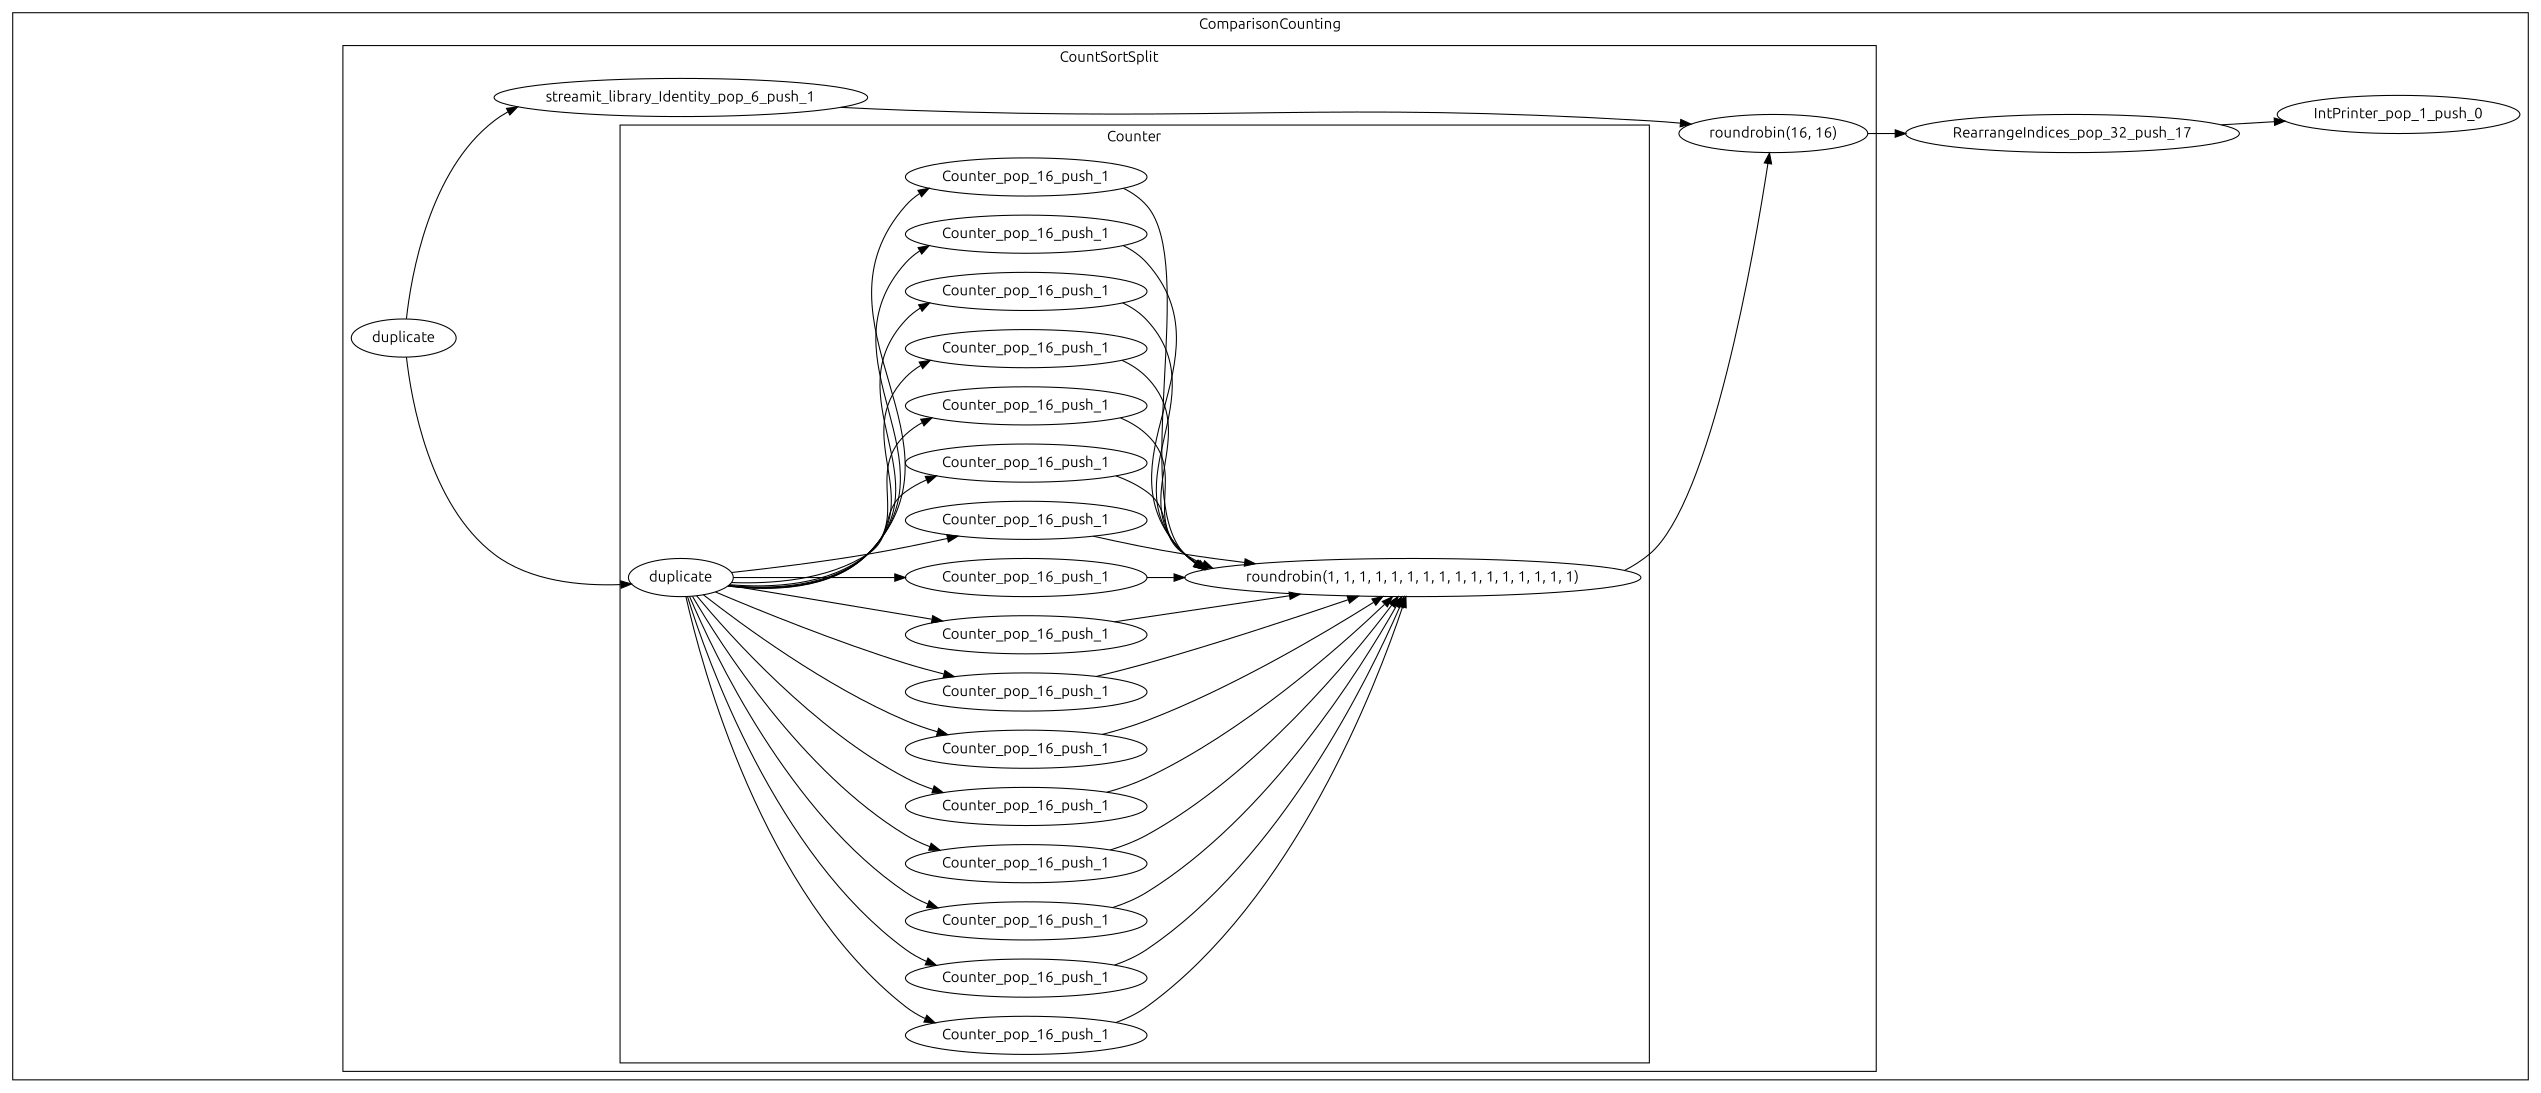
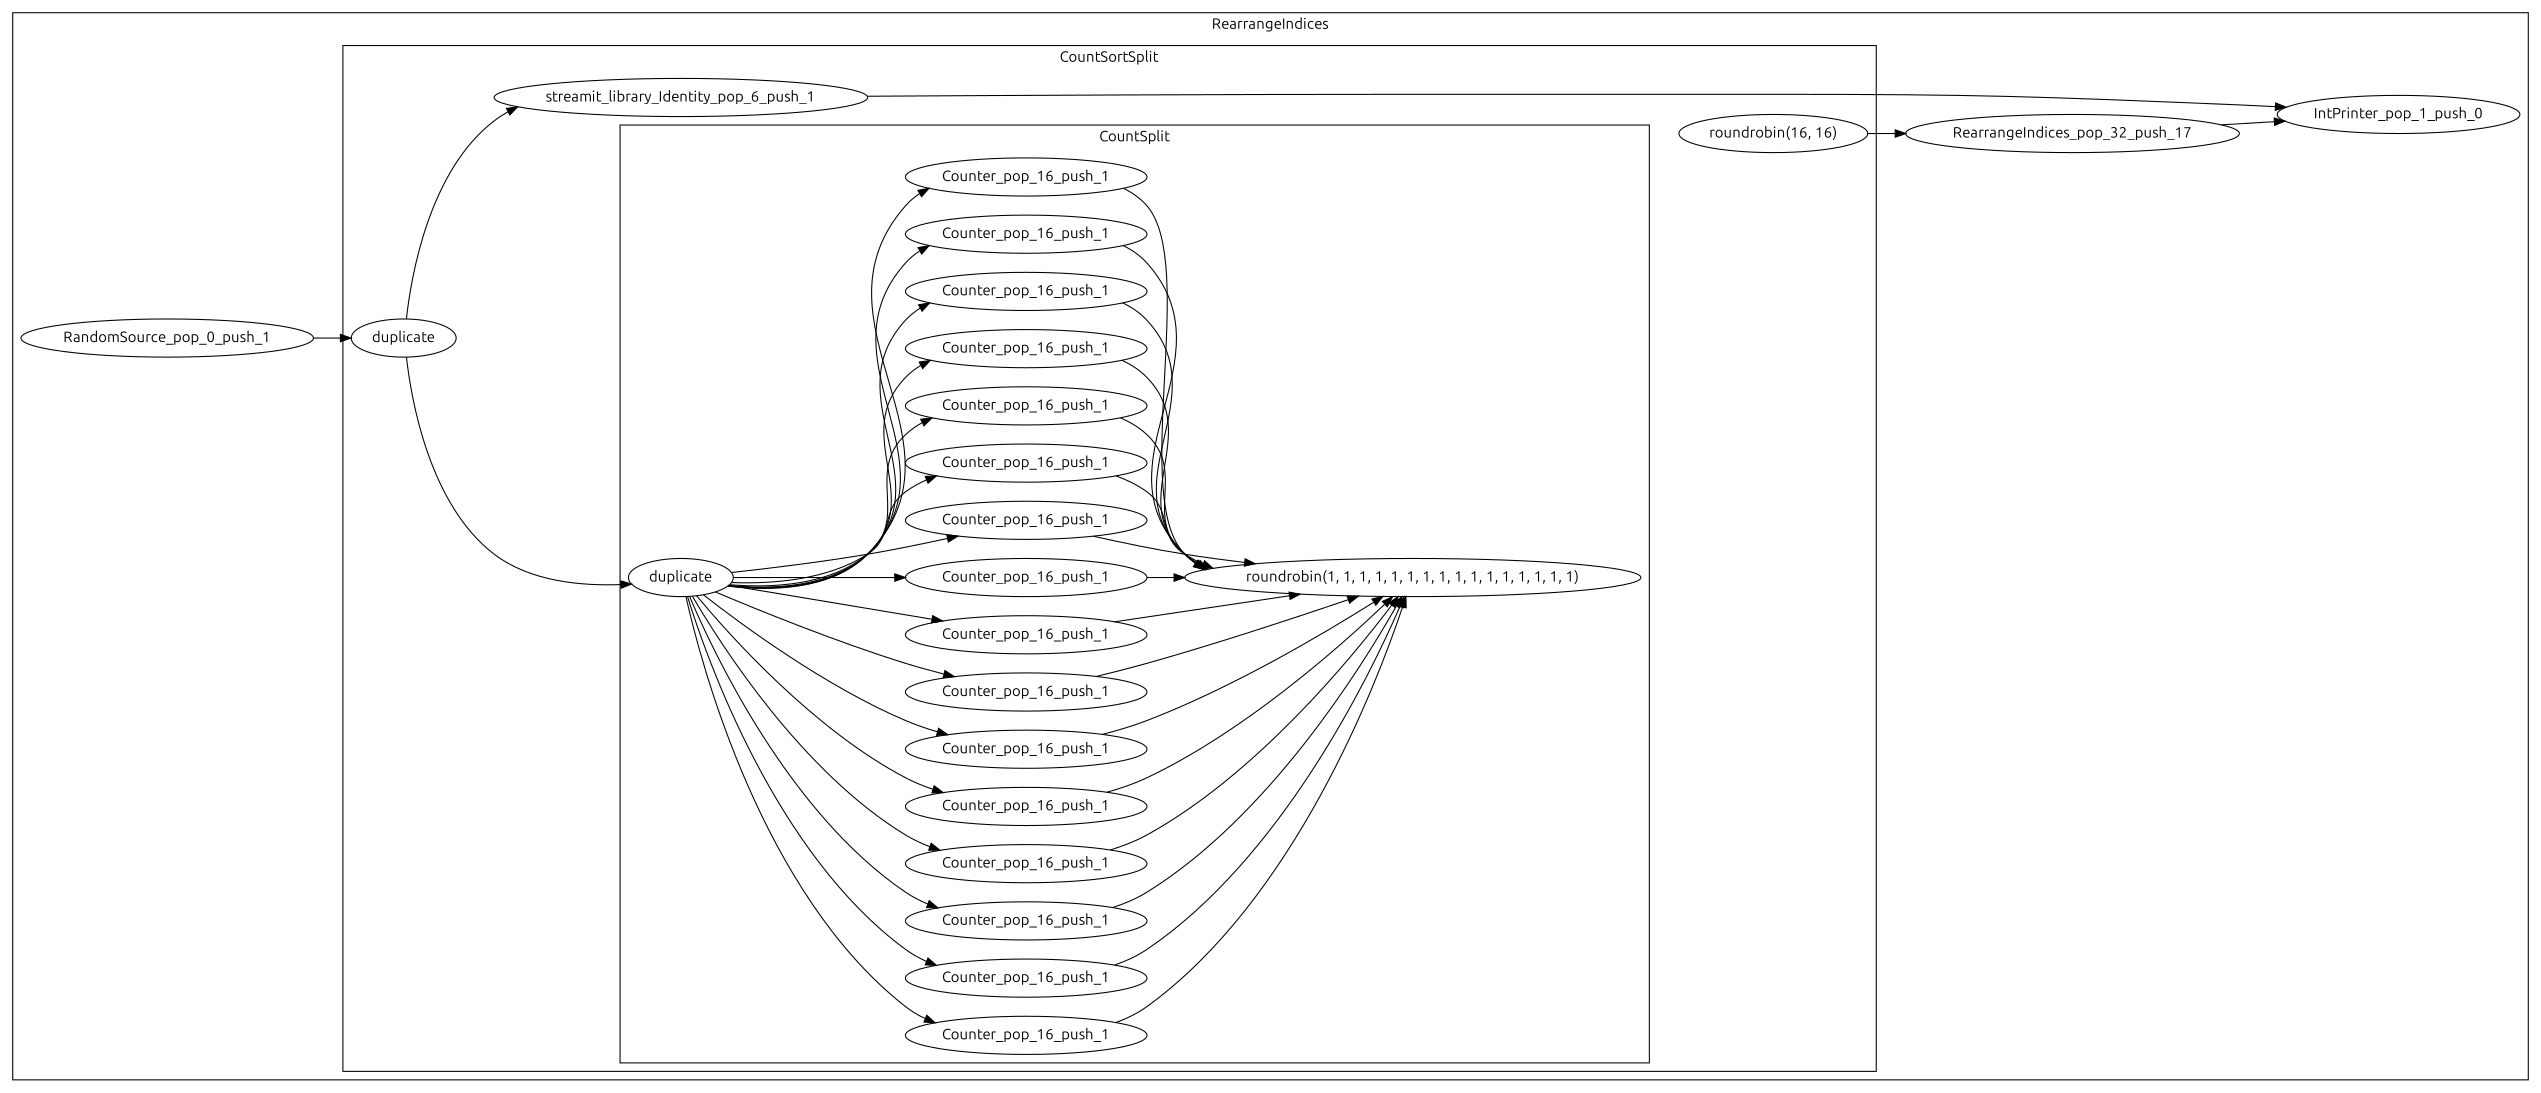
(1271, 25) -> (1271, 25)
(1261, 113) -> (1571, 94)
(1135, 137) -> (1135, 137)
none -> (167, 338)
(1725, 380) -> none
